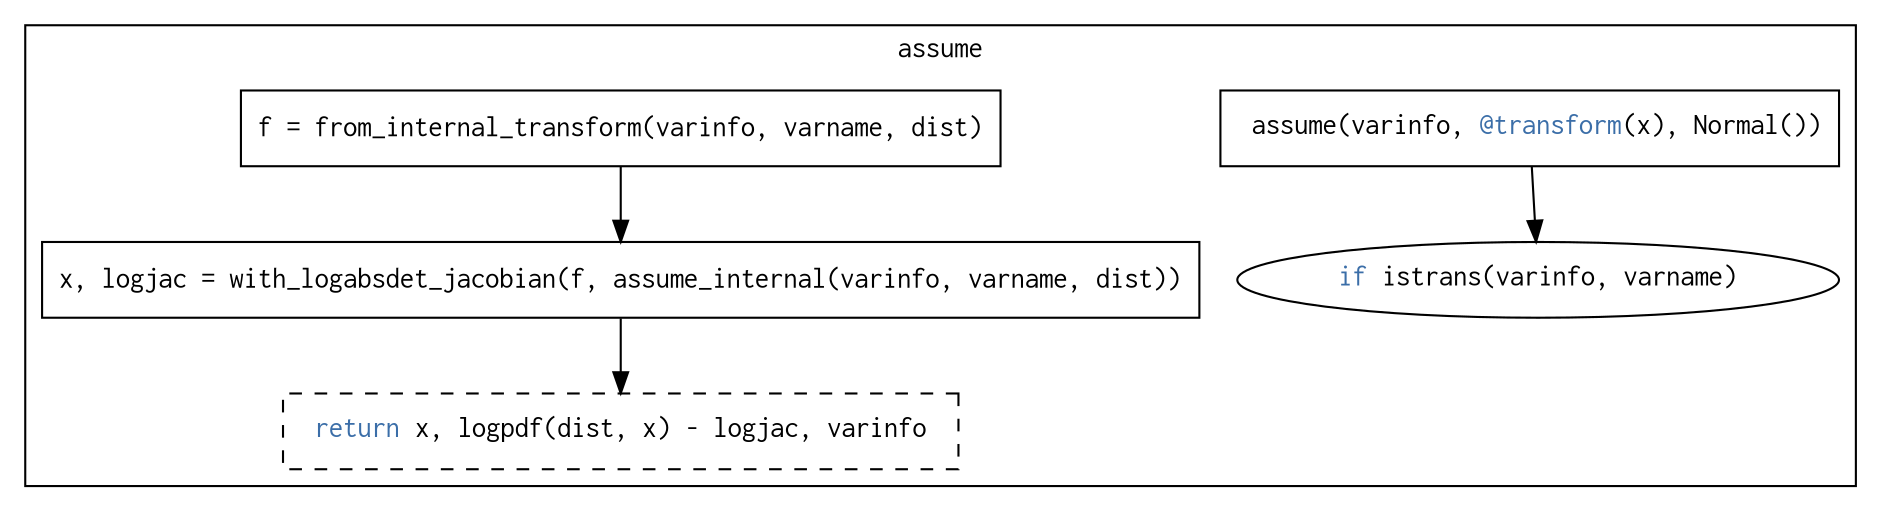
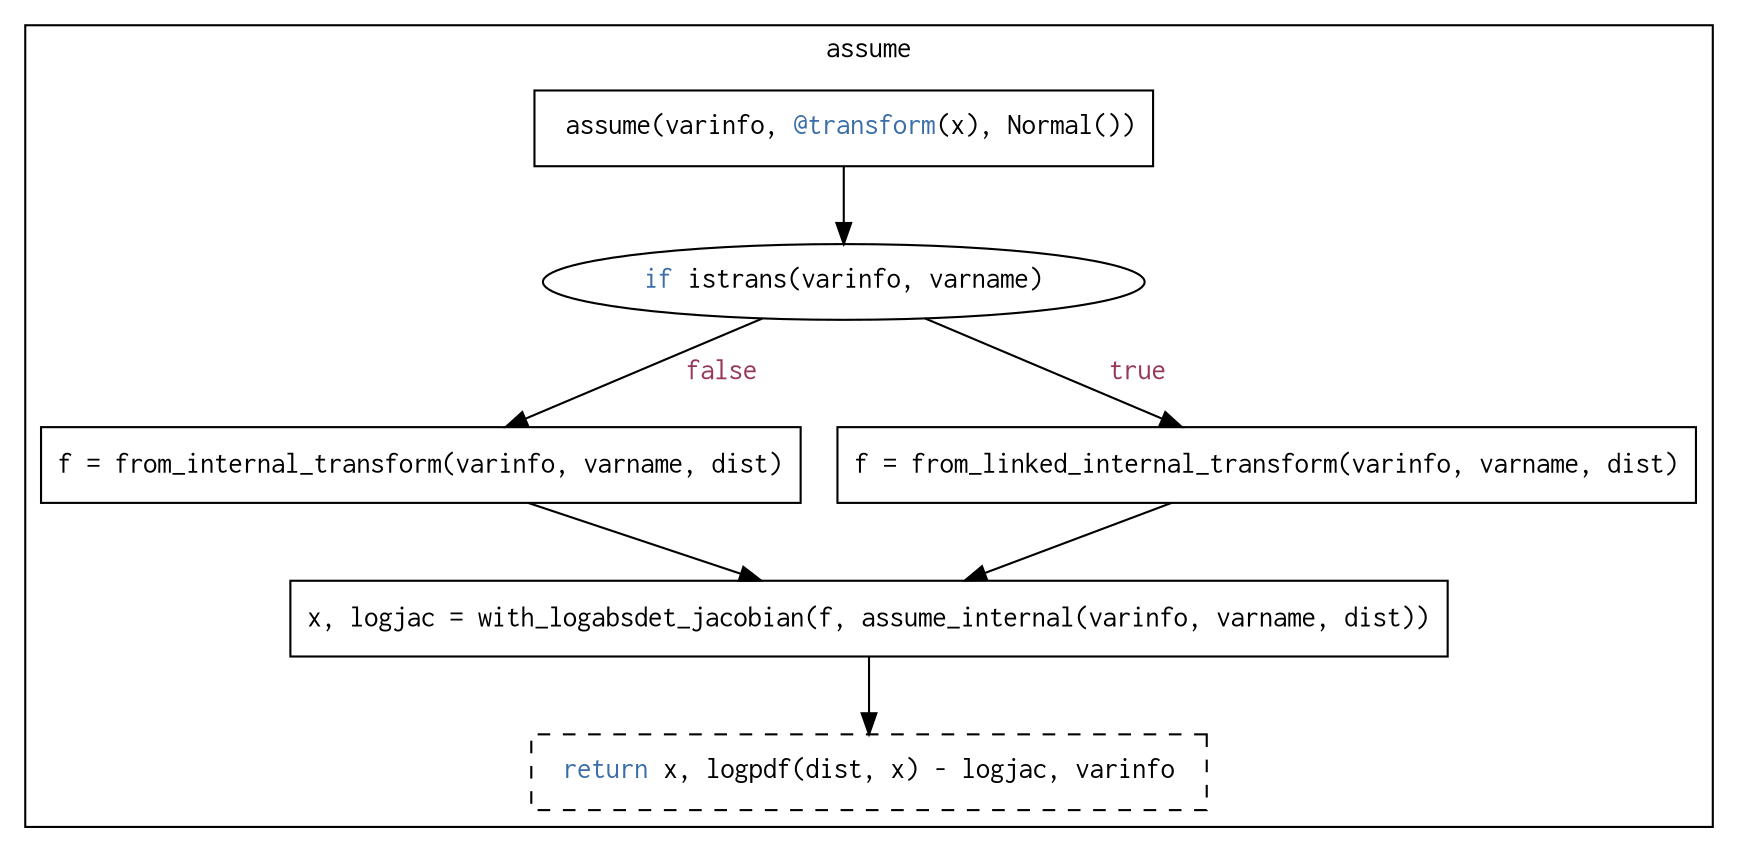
none -> (644, 369)
none -> (1267, 465)
